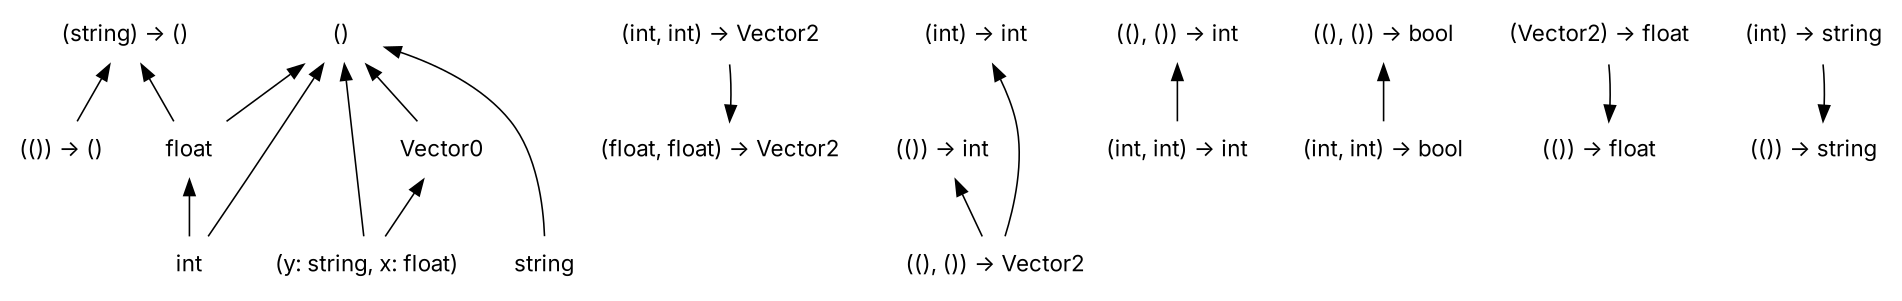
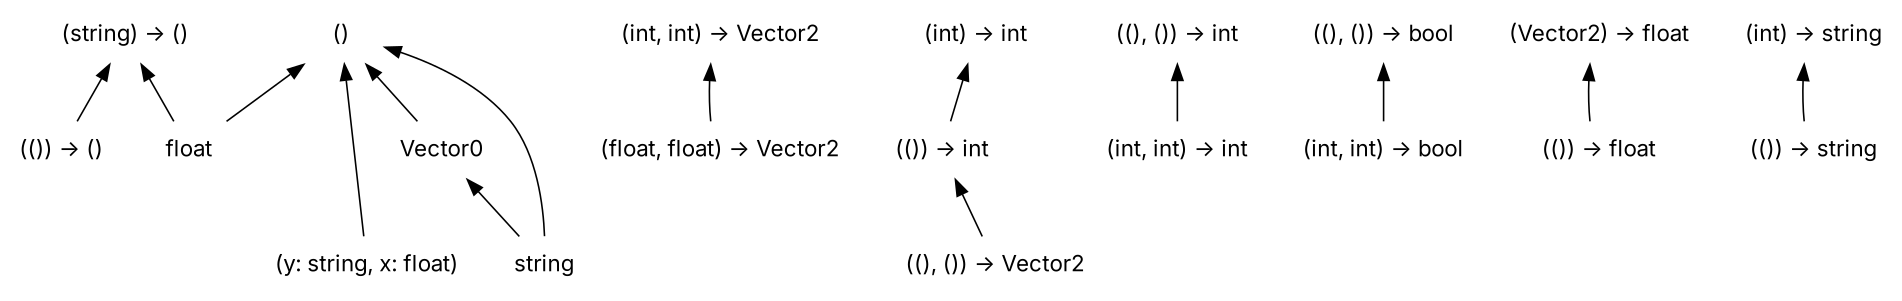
(731, 85) -> (709, 101)
(1610, 85) -> (1589, 101)
(1824, 85) -> (1803, 101)
(1019, 157) -> (957, 101)
(400, 215) -> (499, 214)
(189, 265) -> none
